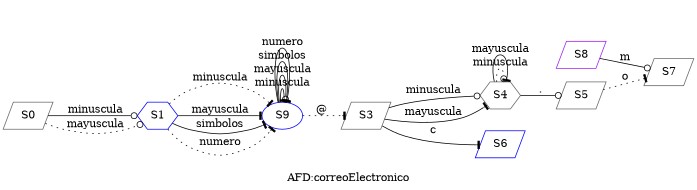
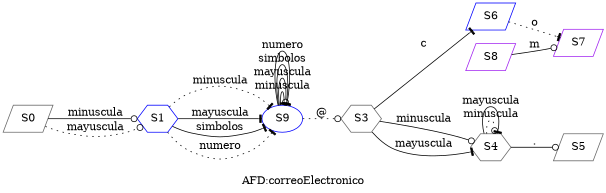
(669, 72) -> (578, 43)
(623, 84) -> (533, 29)
(322, 116) -> (319, 119)
(366, 116) -> (361, 119)
